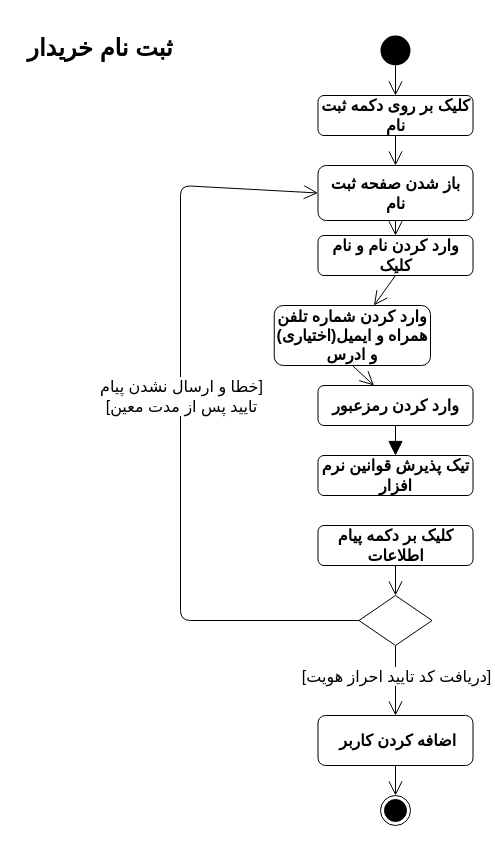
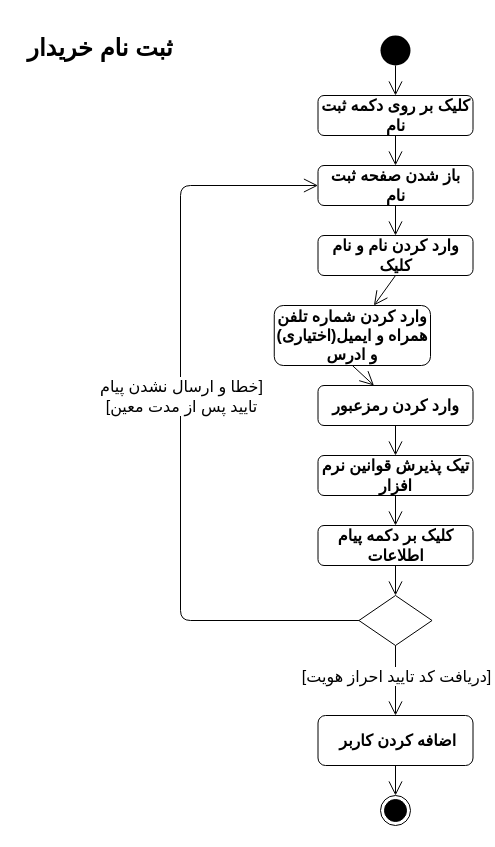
(396, 193) -> (396, 186)
(396, 440) -> (396, 445)
none -> (396, 509)
